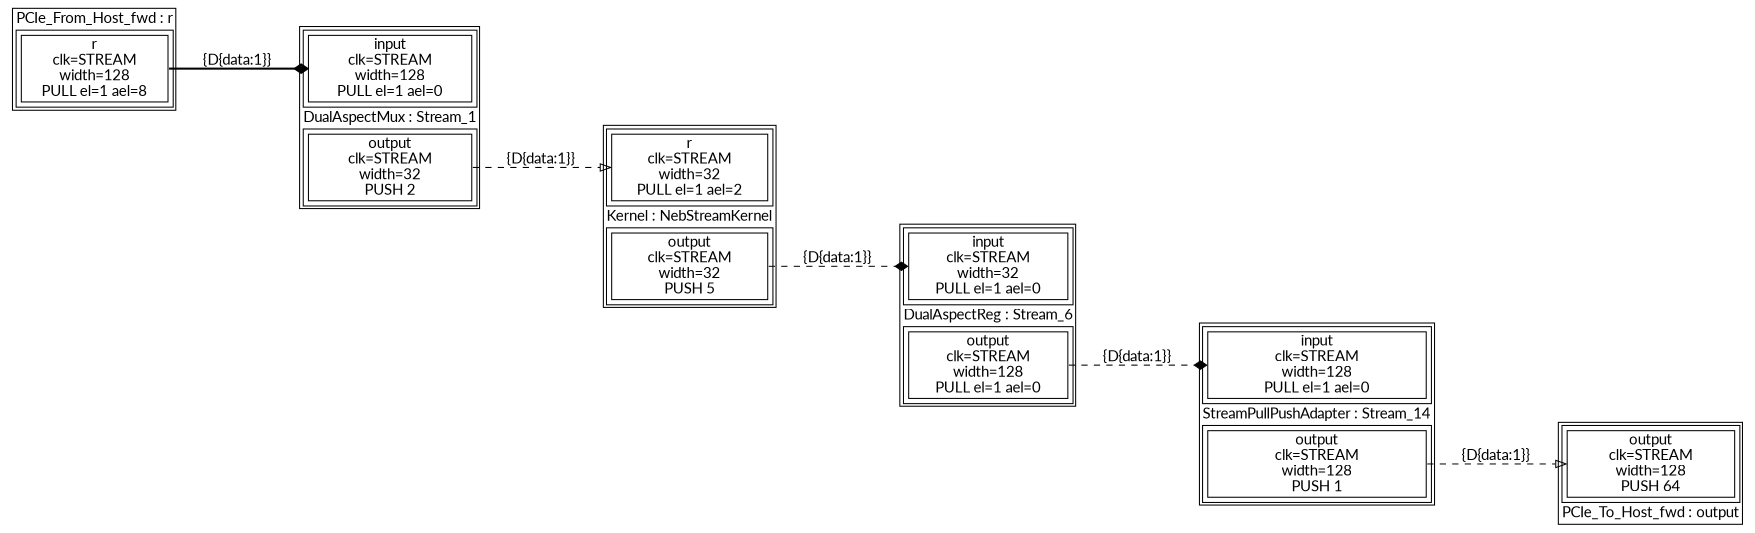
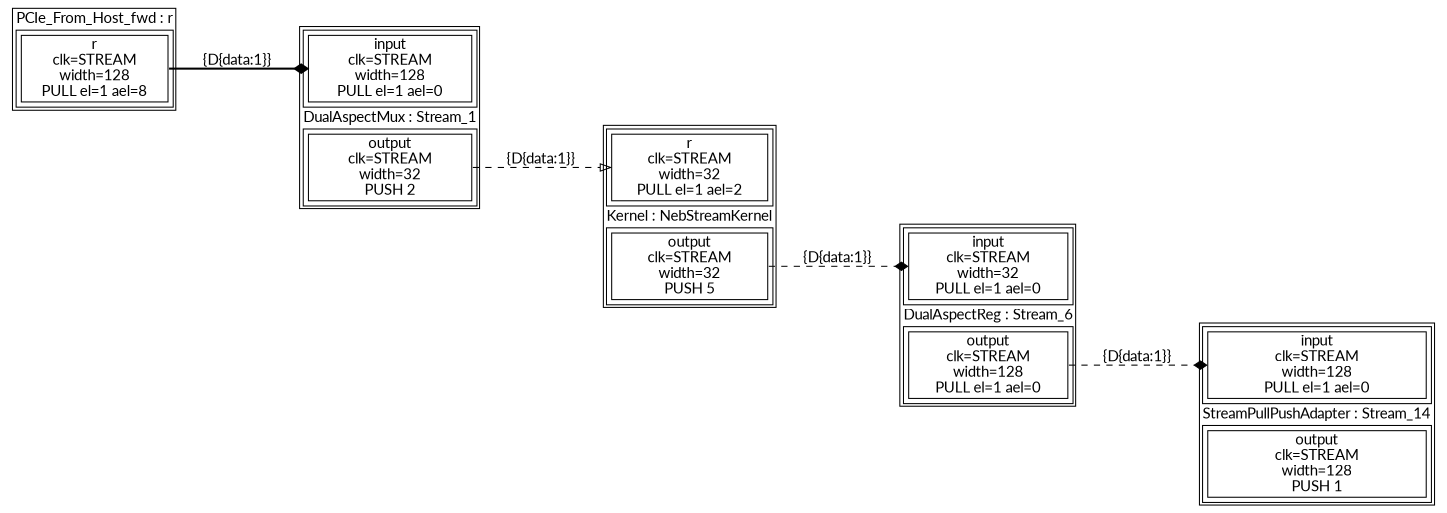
(1650, 473) -> none
